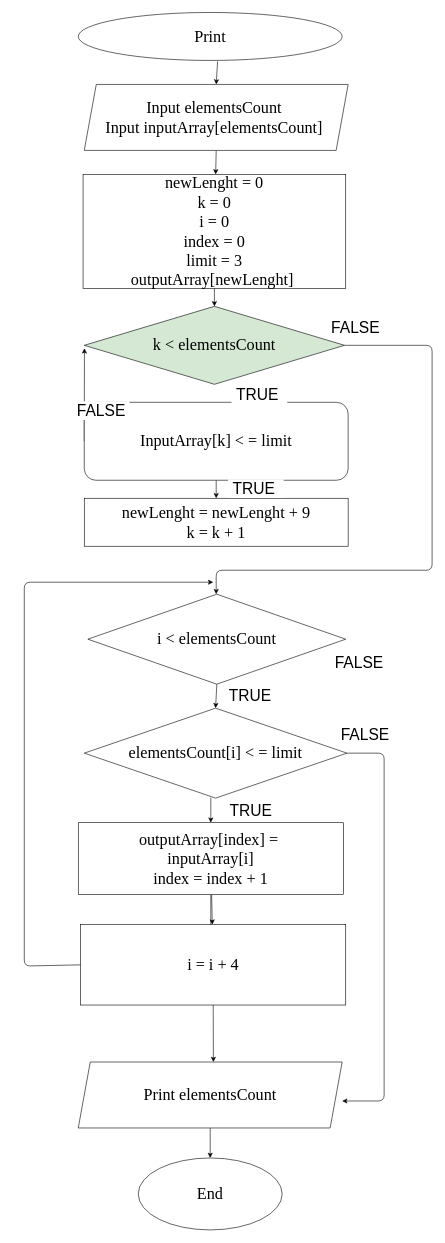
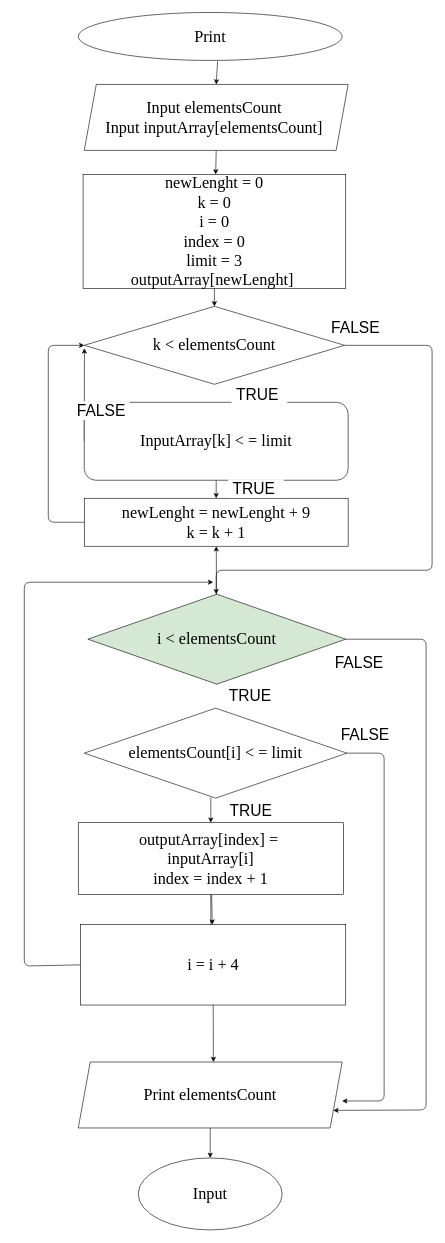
(215, 345) -> (215, 345)
none -> (50, 347)
(217, 639) -> (217, 639)
(216, 694) -> (216, 560)
none -> (341, 1111)
(210, 1194) -> (210, 1194)
